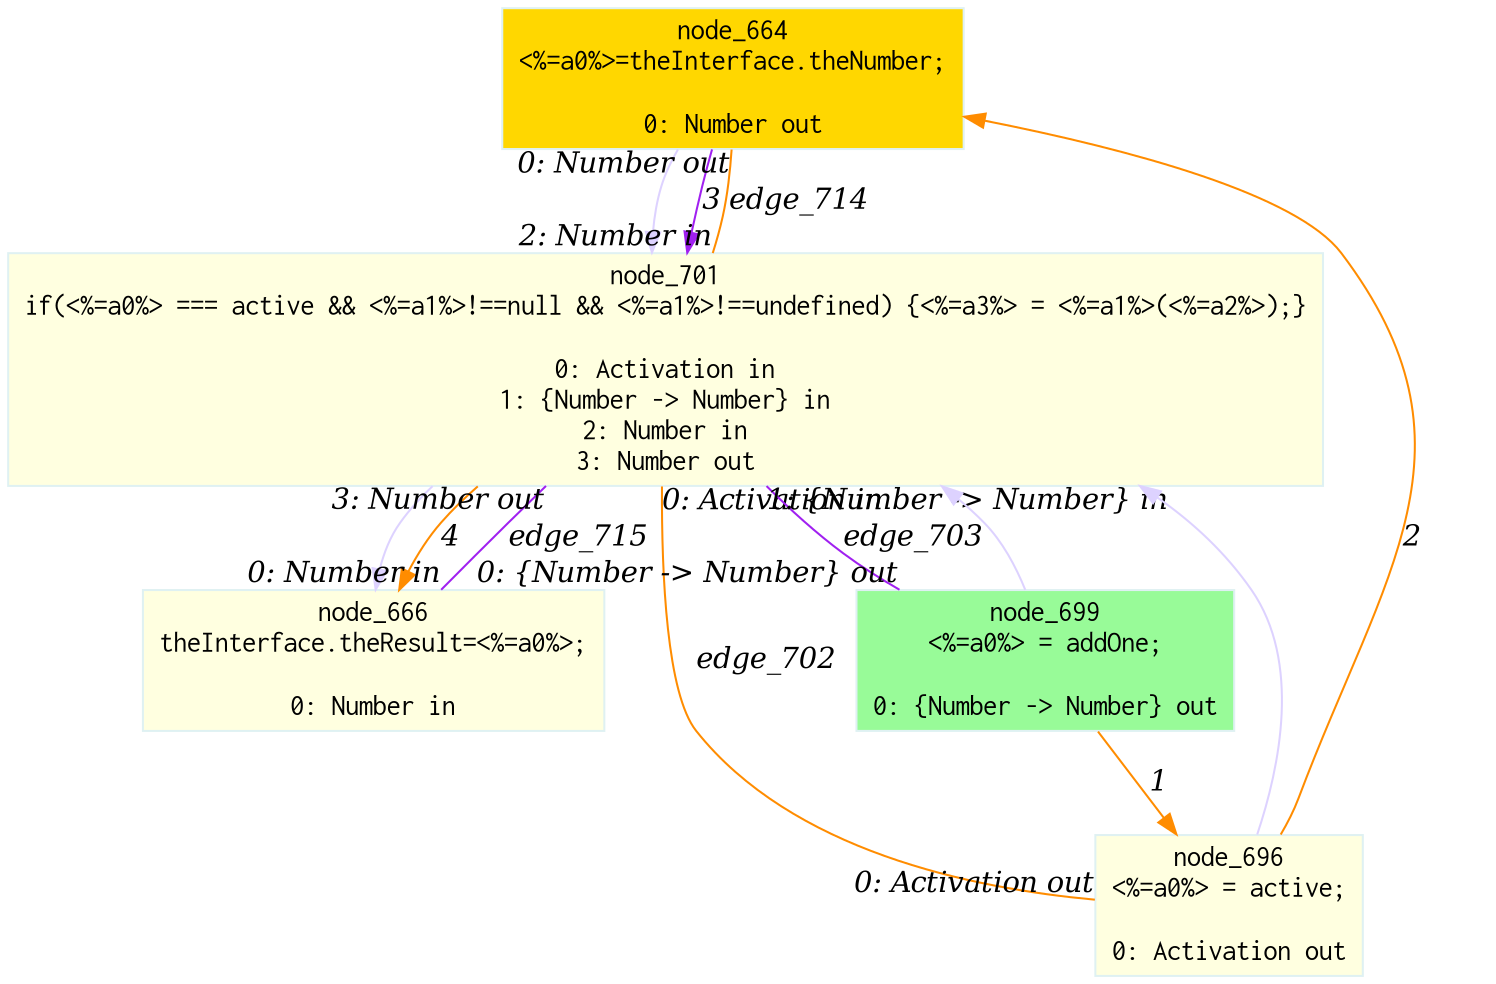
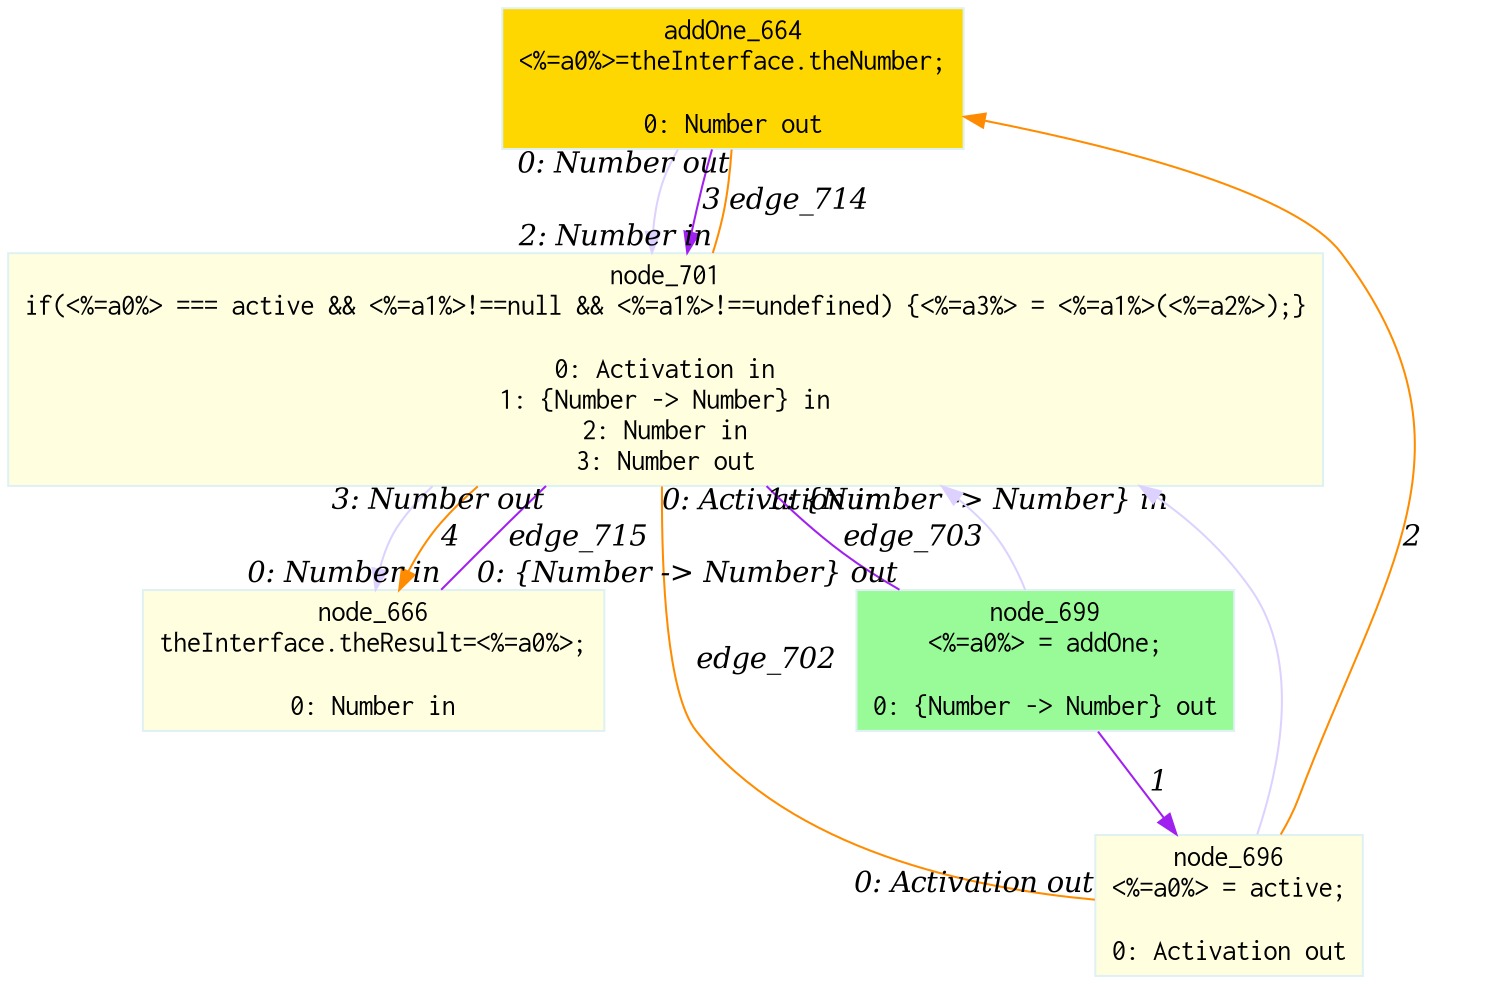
(733, 79) -> (733, 79)
(1131, 775) -> (1131, 775)
